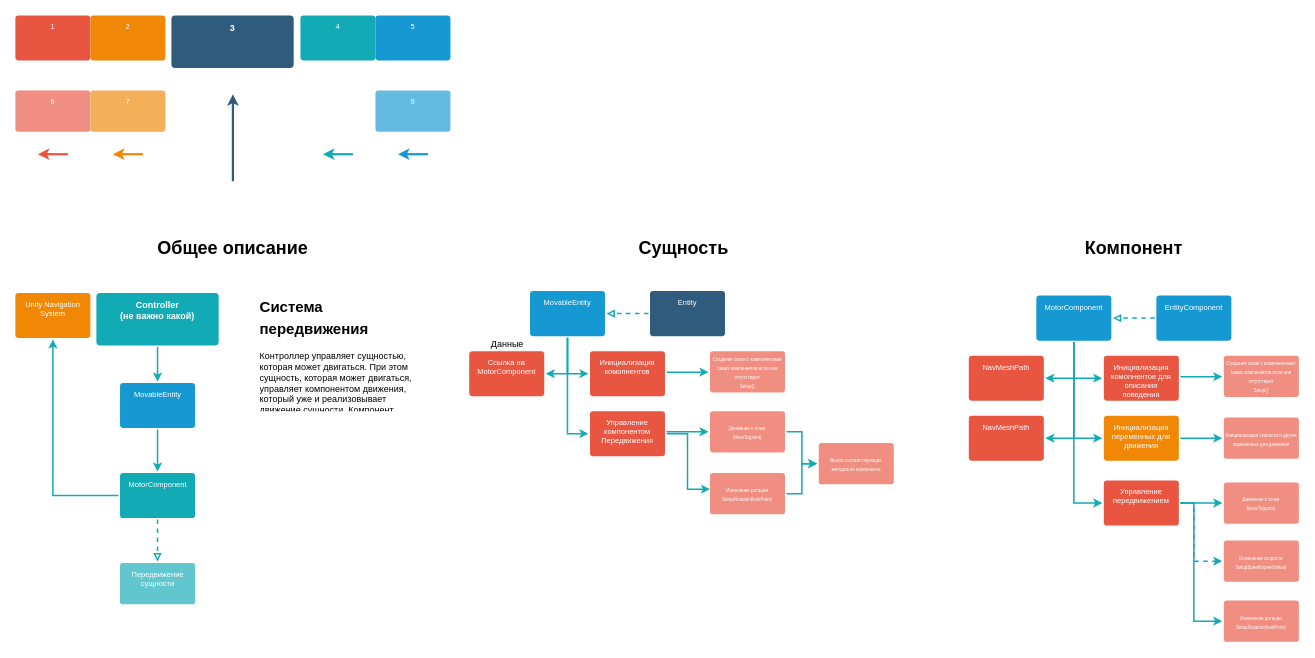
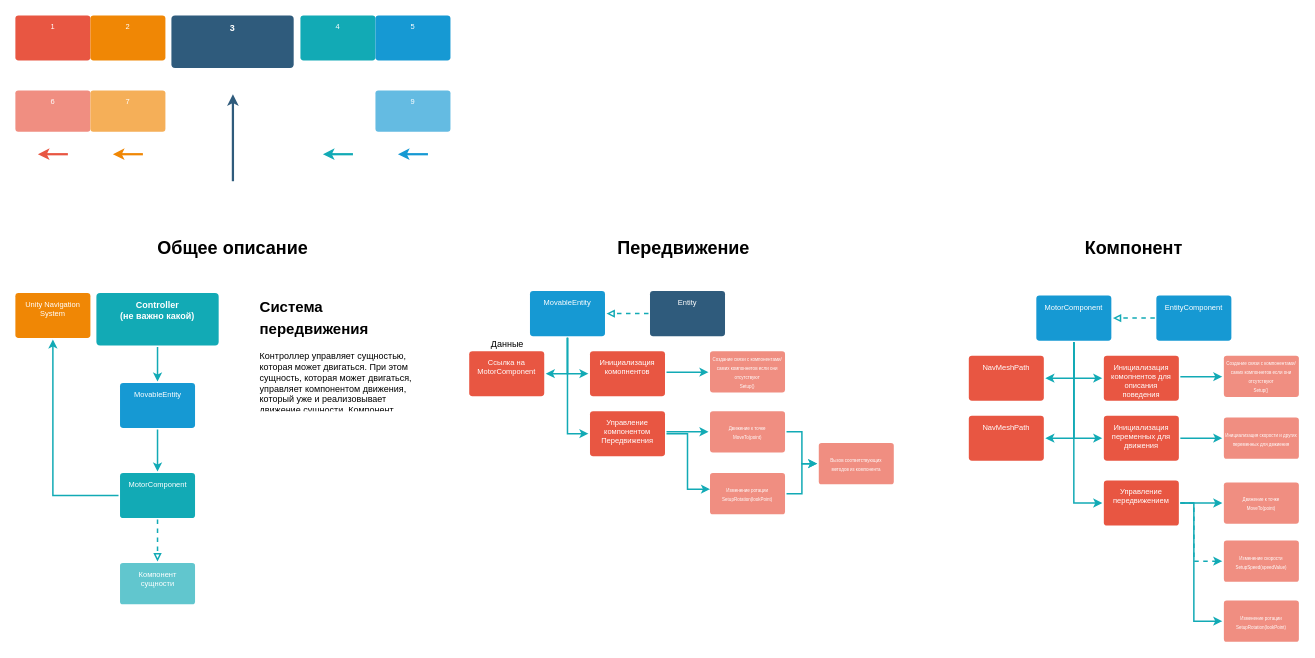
(684, 231) -> (684, 231)
(1141, 438) -> (1141, 438)
(158, 579) -> (158, 579)
